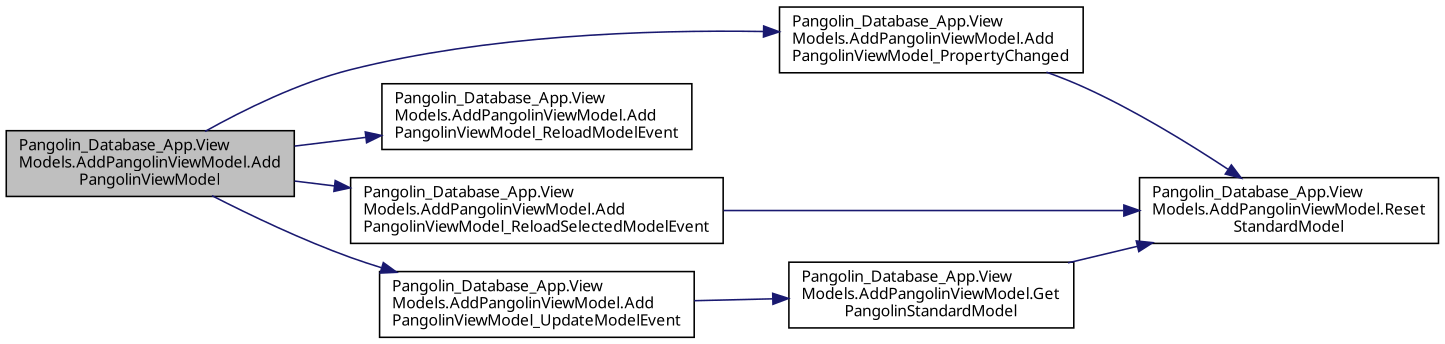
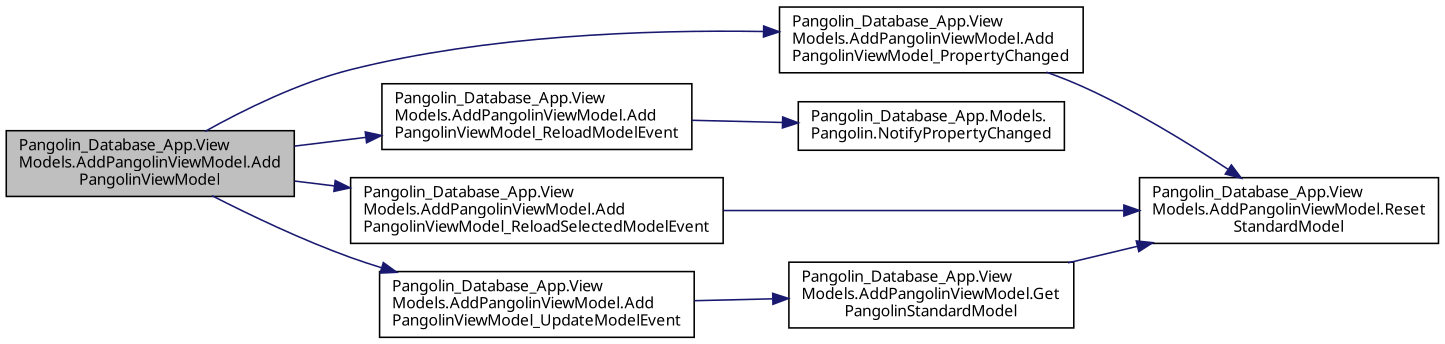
none -> (931, 126)
